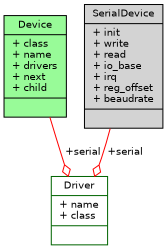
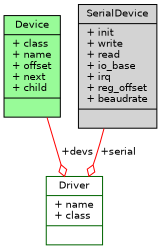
(35, 66) -> (32, 66)
(82, 152) -> (76, 152)
